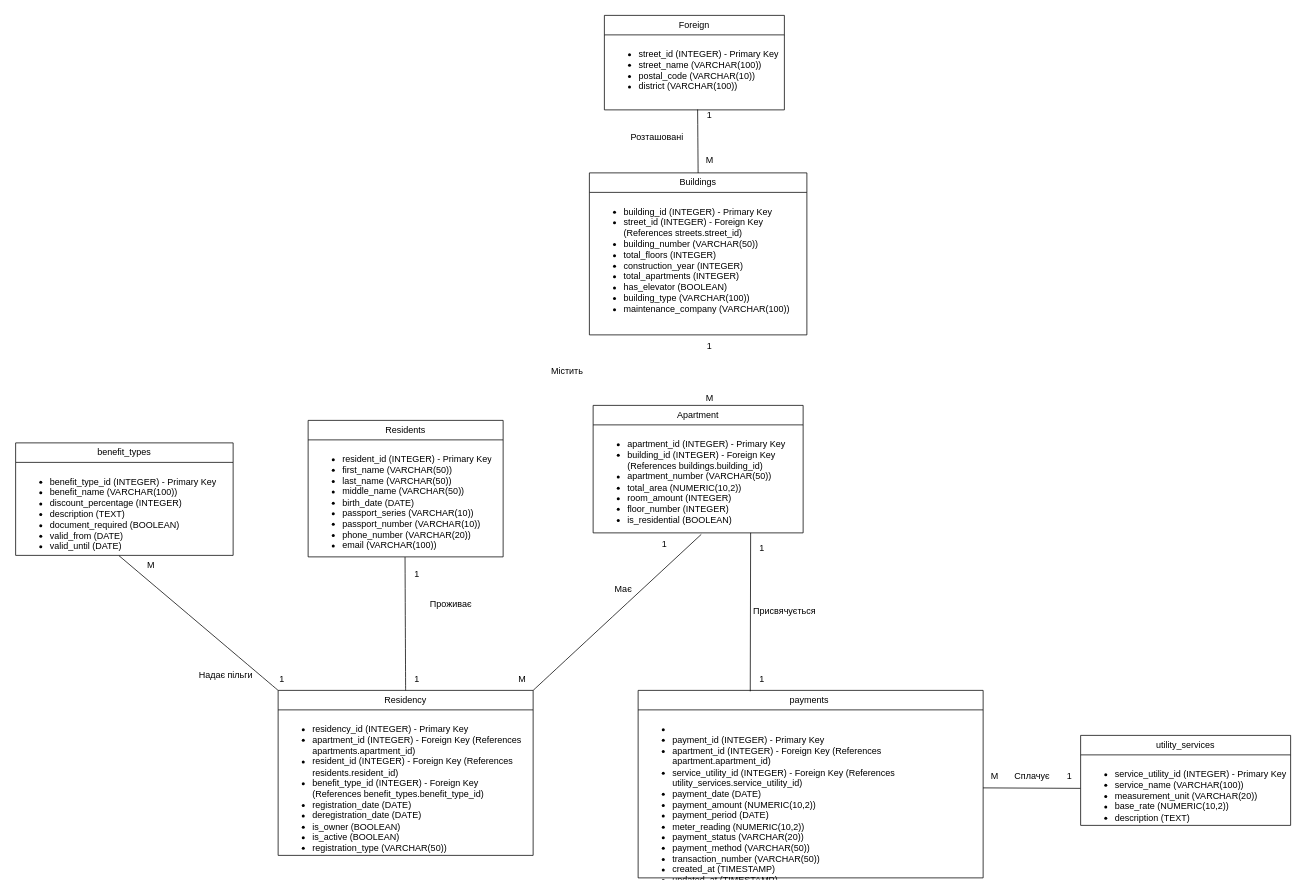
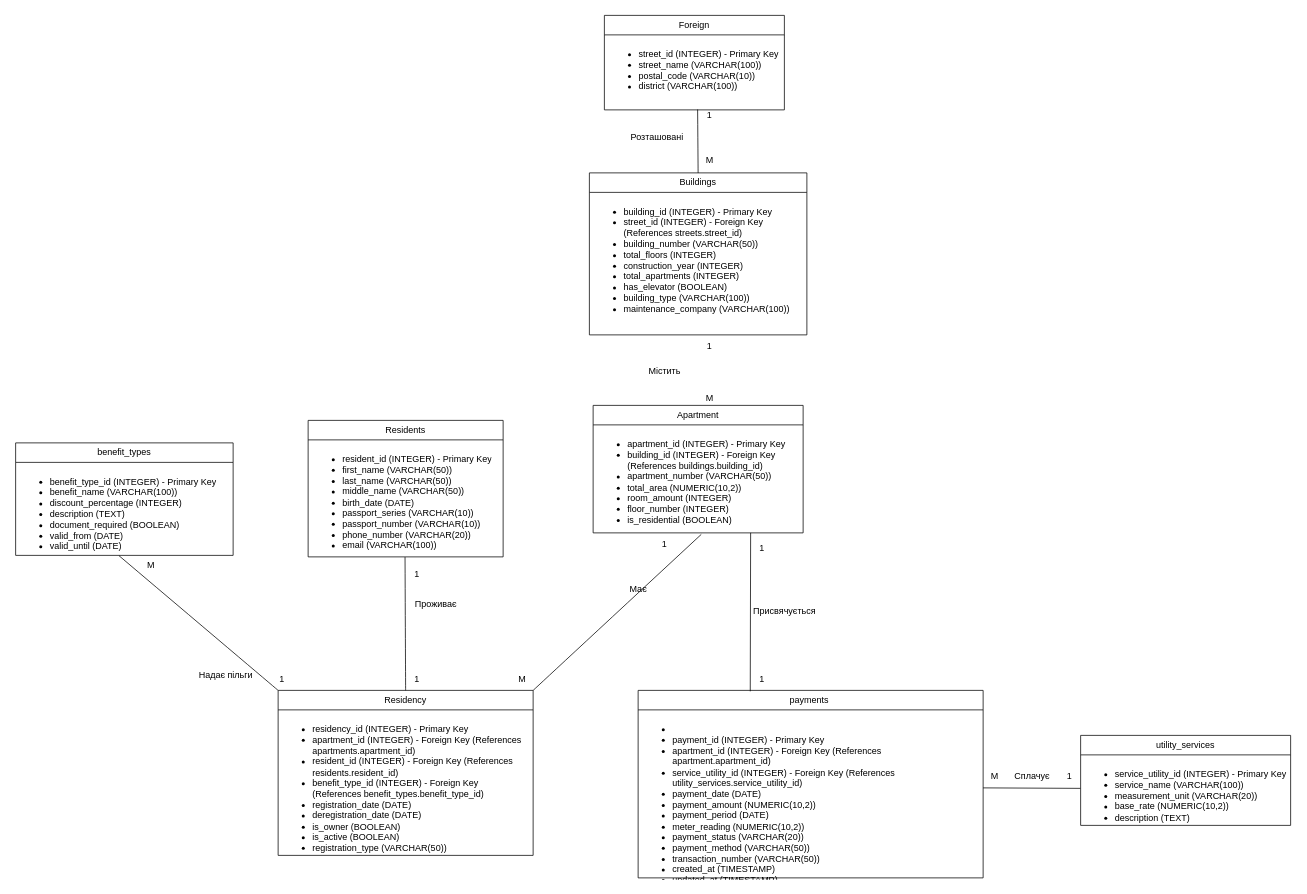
(567, 372) -> (664, 372)
(623, 589) -> (638, 589)
(450, 604) -> (435, 604)
